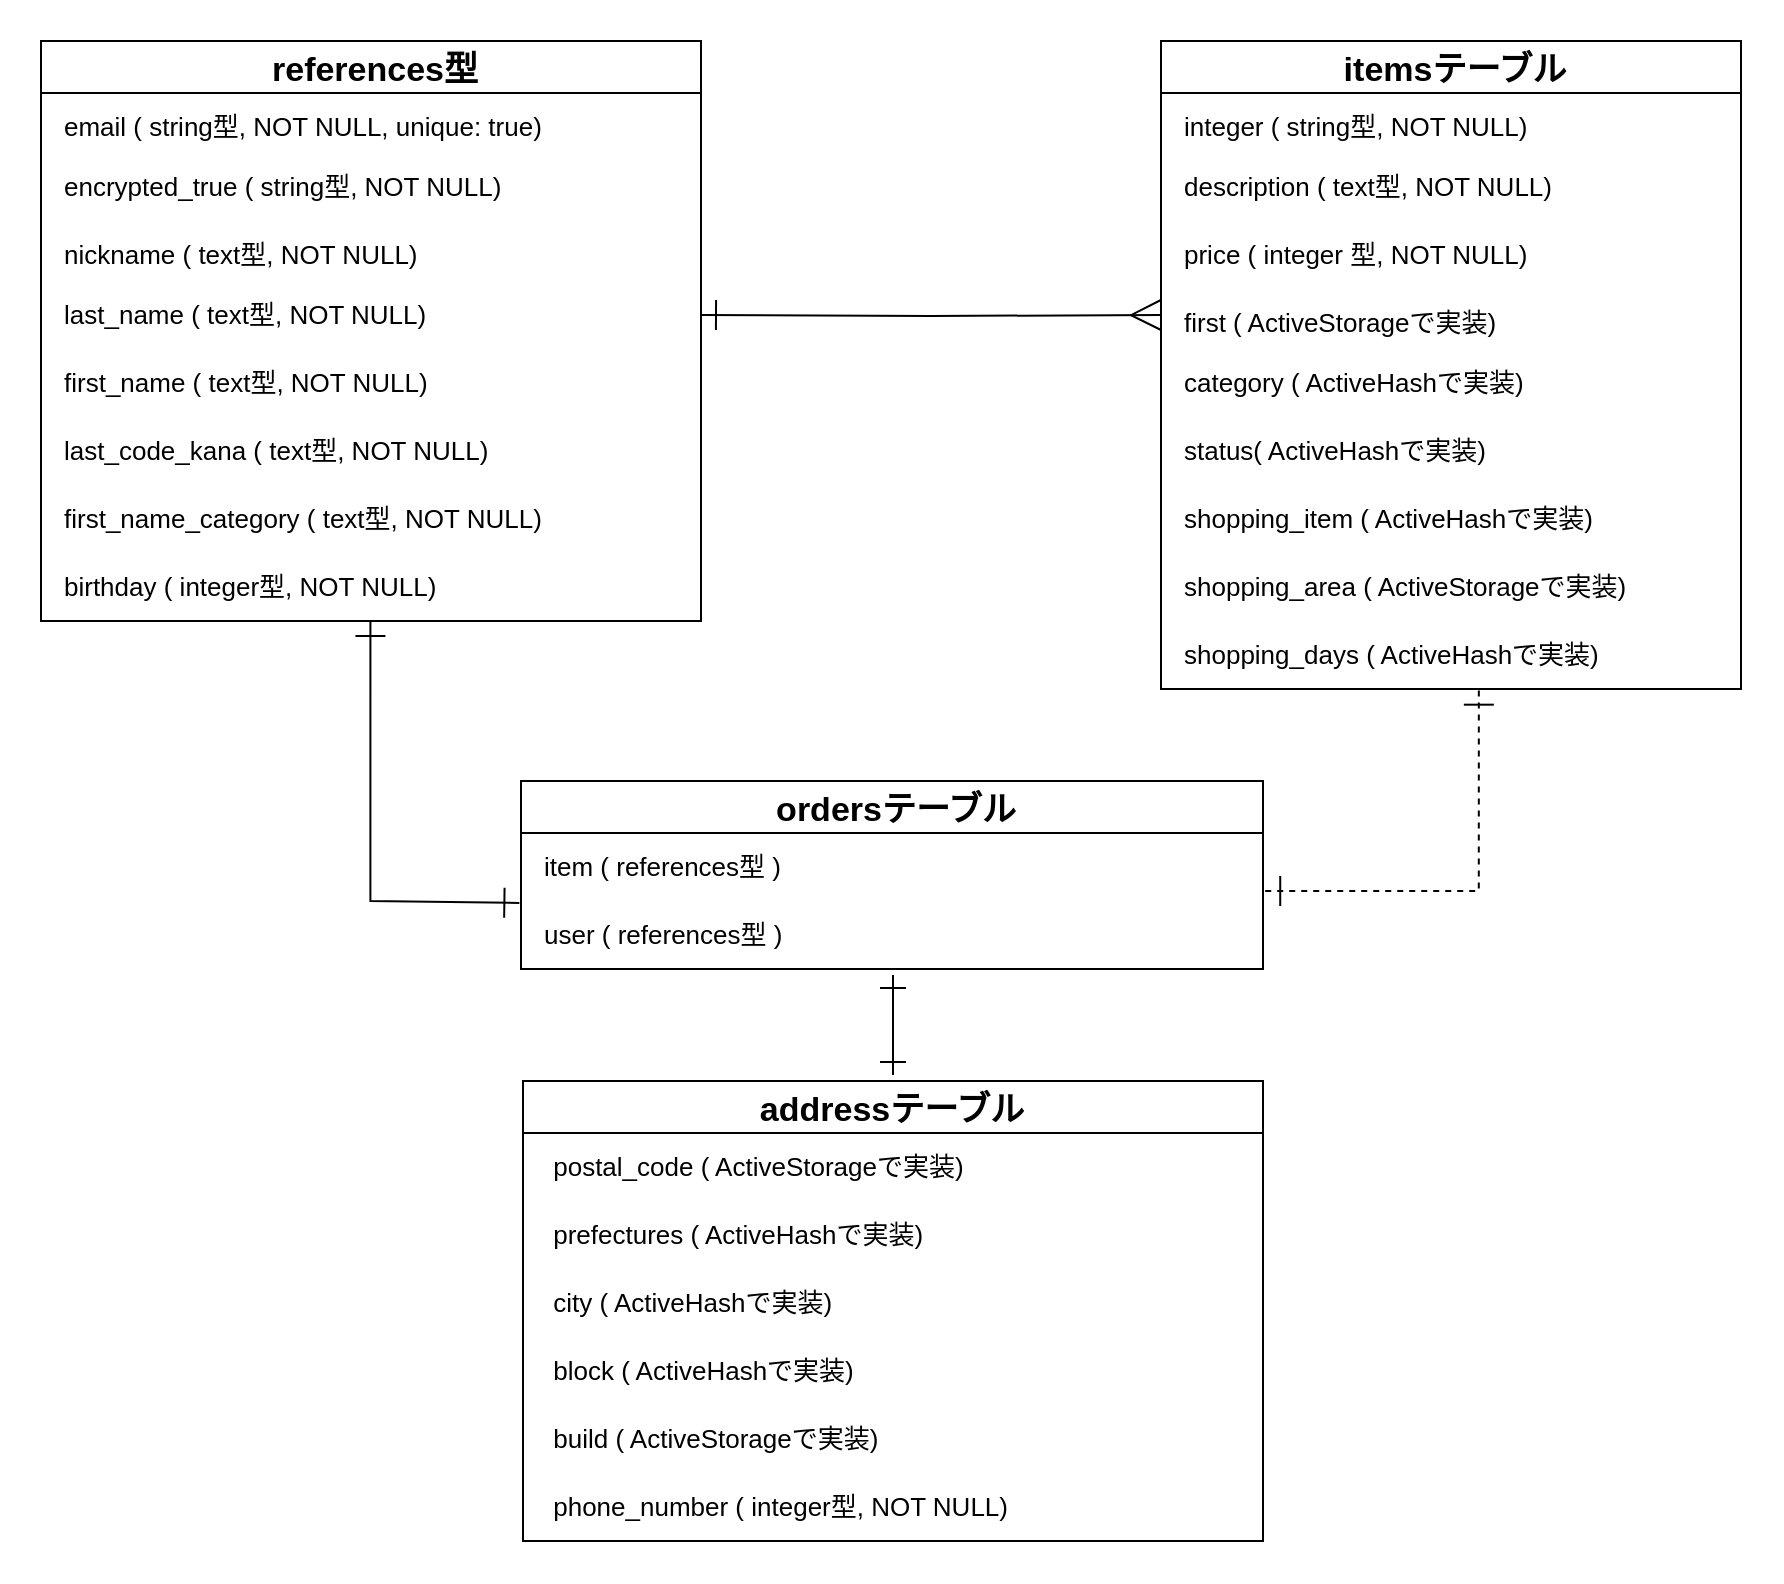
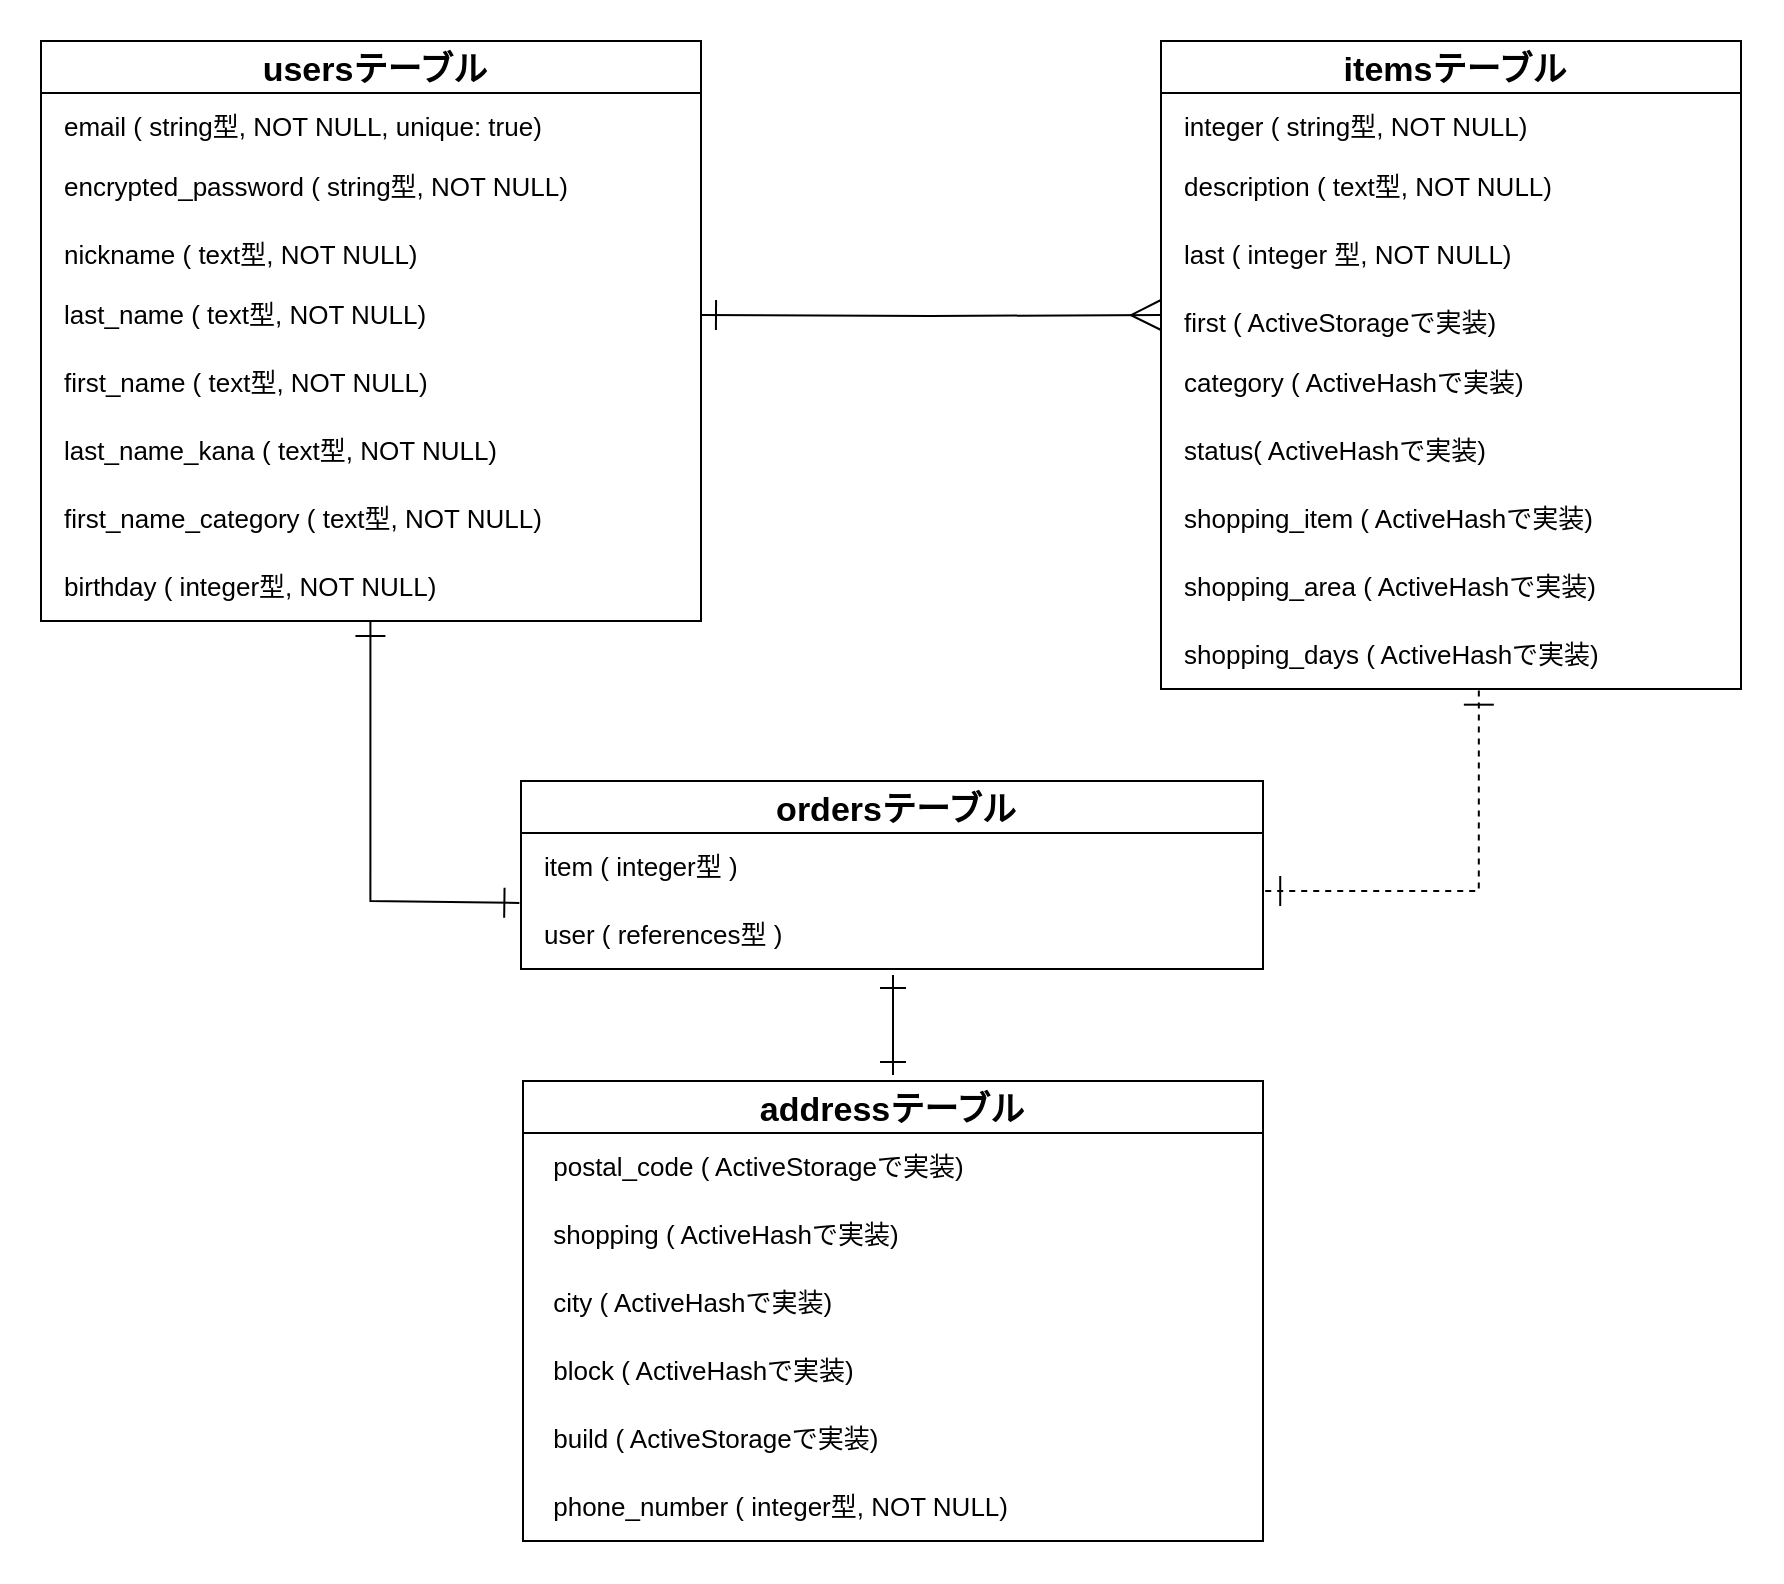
(375, 70) -> (375, 70)
(308, 187) -> (337, 187)
(1367, 255) -> (1359, 255)
(290, 451) -> (290, 451)
(1428, 587) -> (1406, 587)
(682, 867) -> (657, 867)
(757, 1235) -> (732, 1235)
